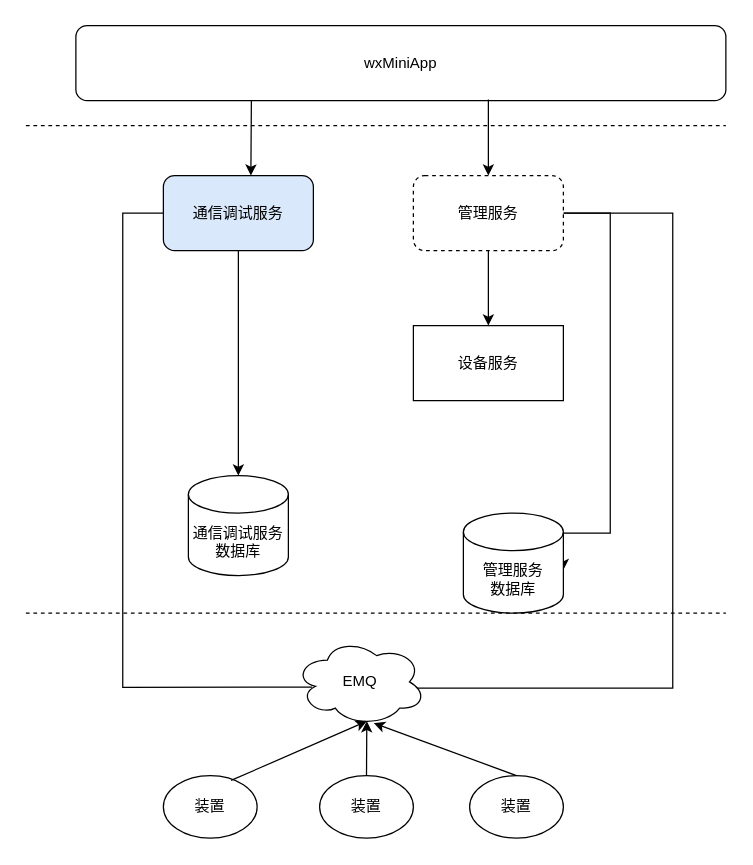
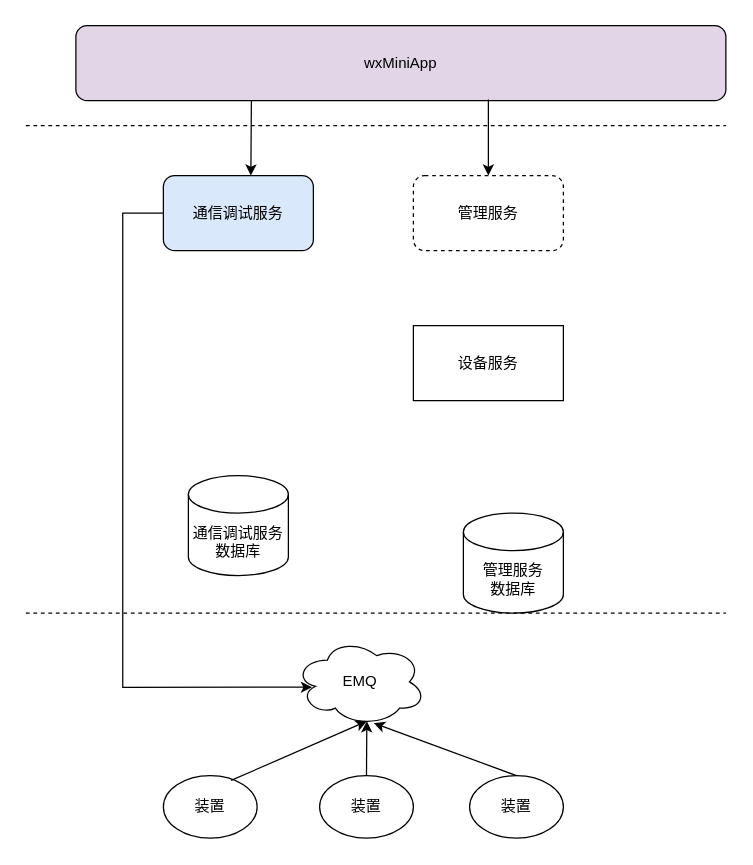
(401, 63) -> (401, 63)
(488, 284) -> none
(238, 359) -> none
(610, 398) -> none
(673, 549) -> none
(305, 687) -> (302, 687)
